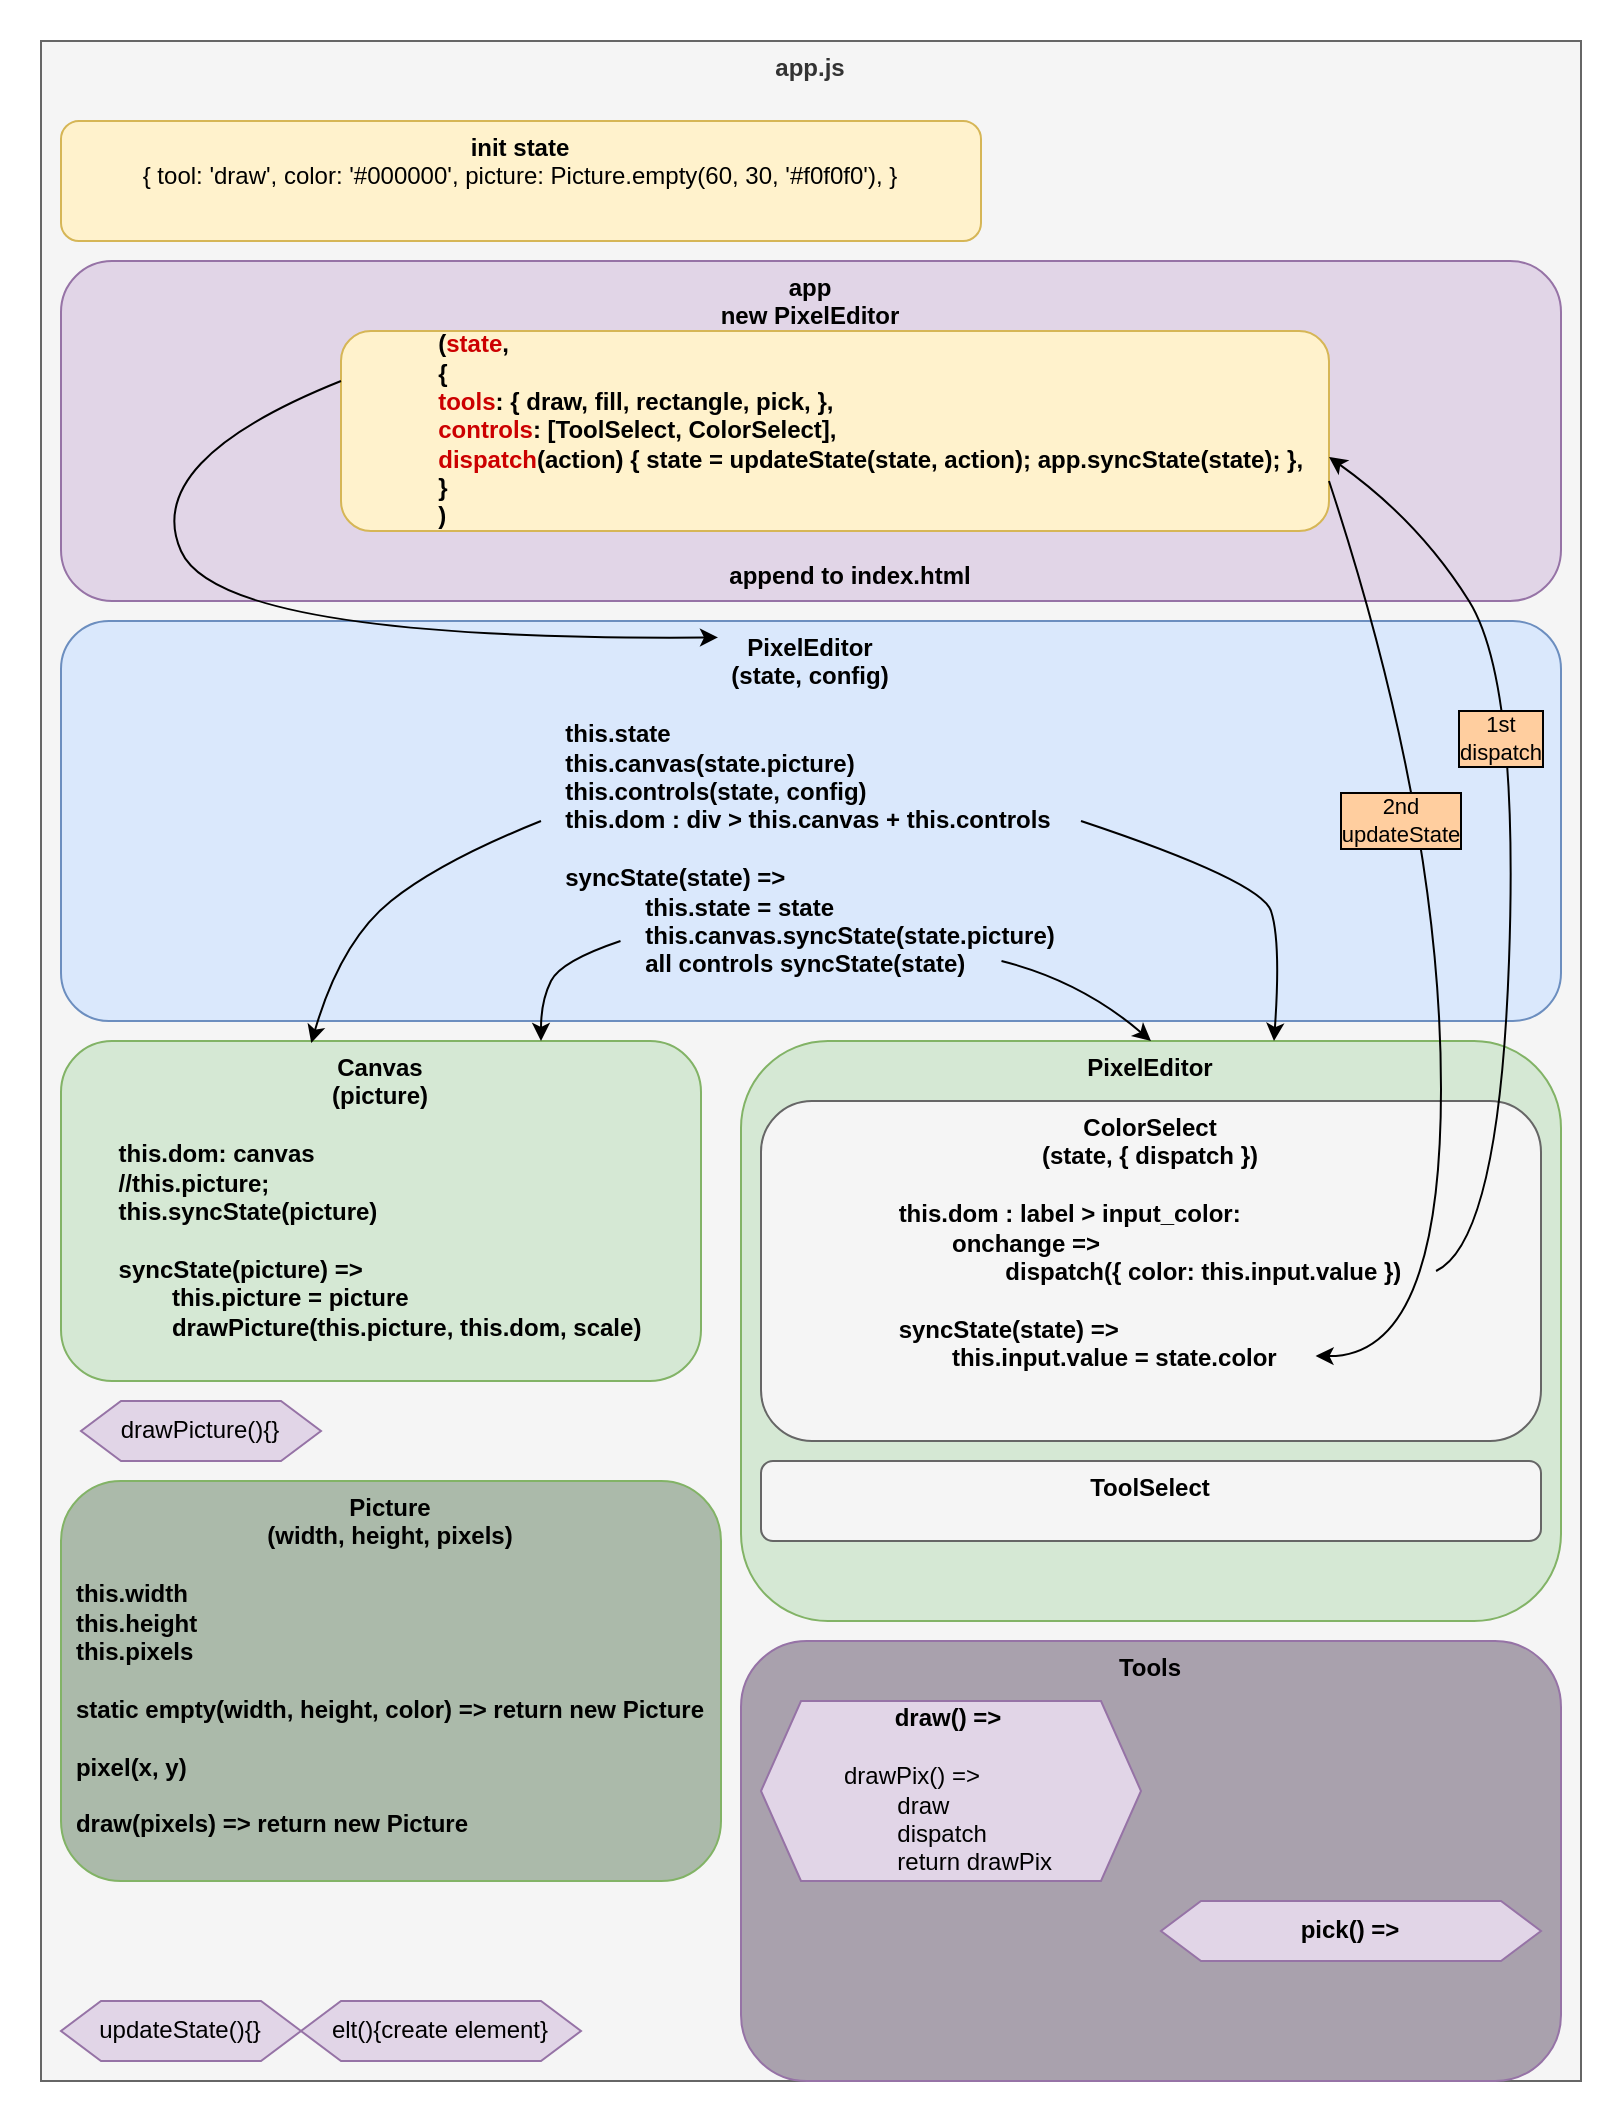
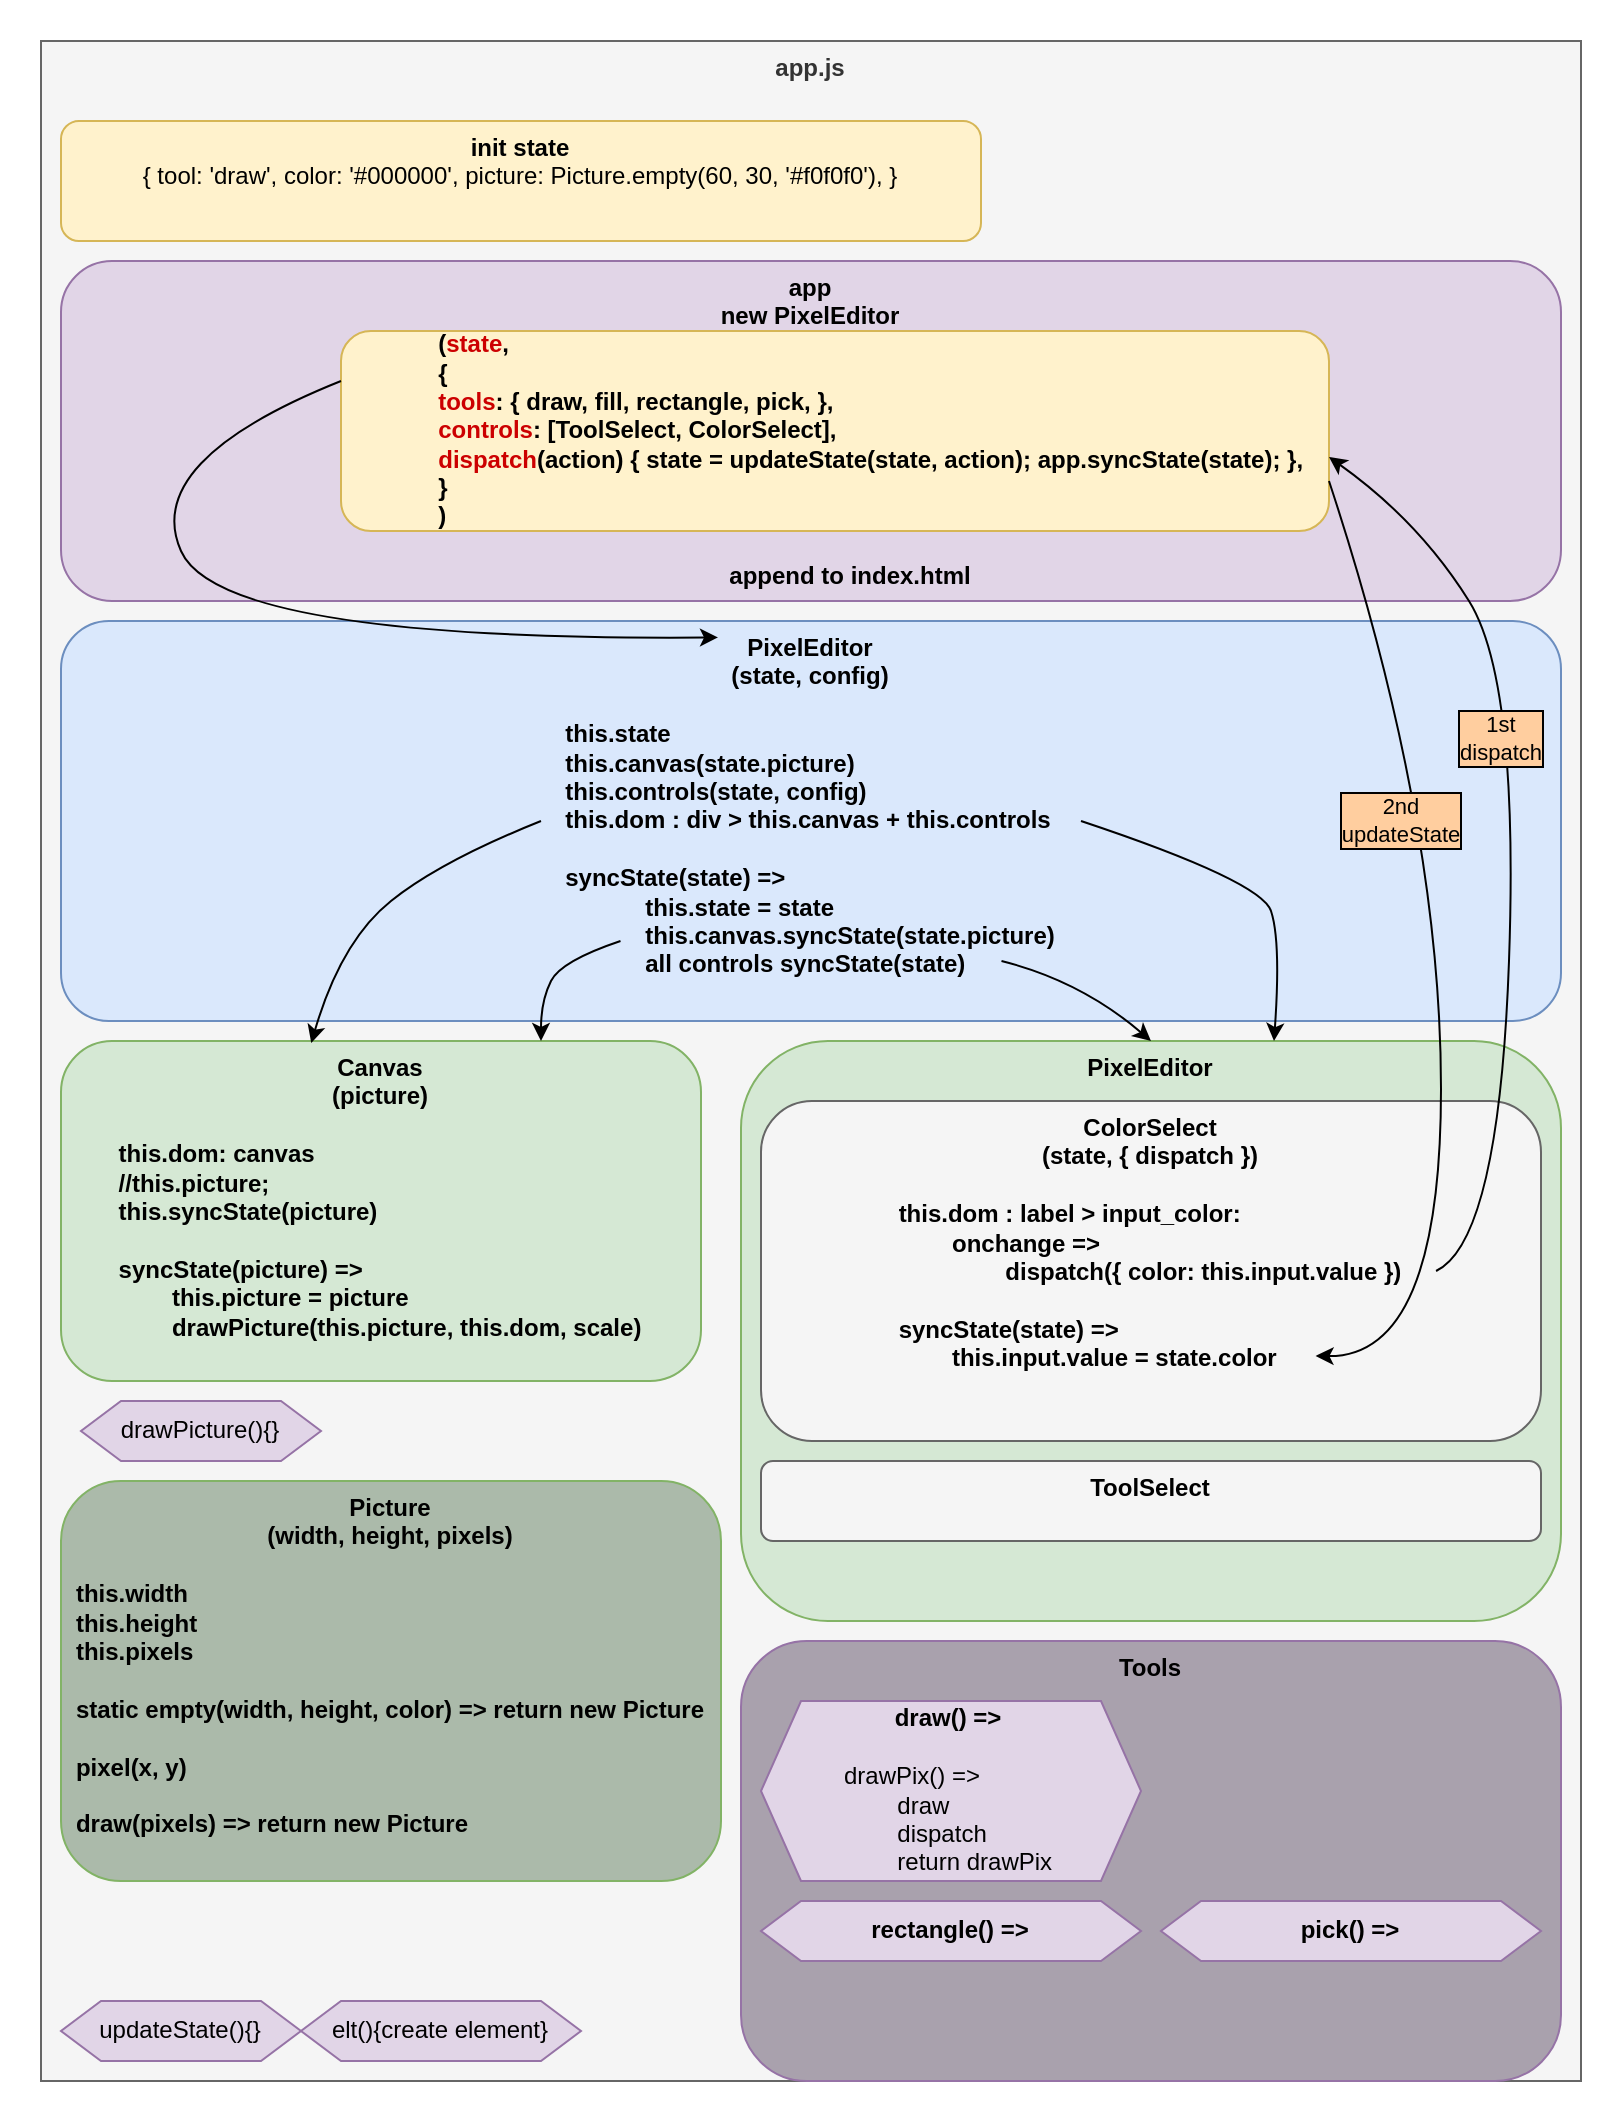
none -> (951, 1931)
